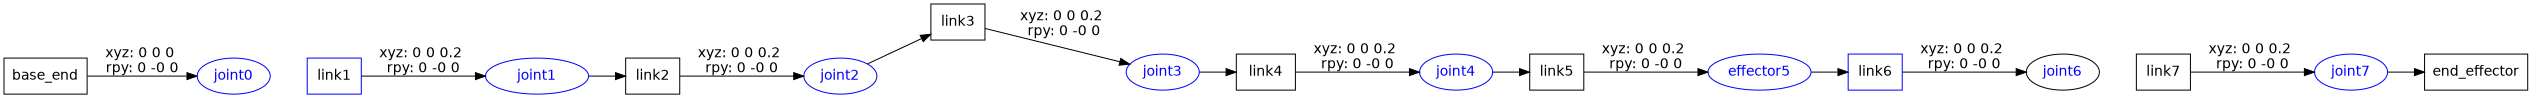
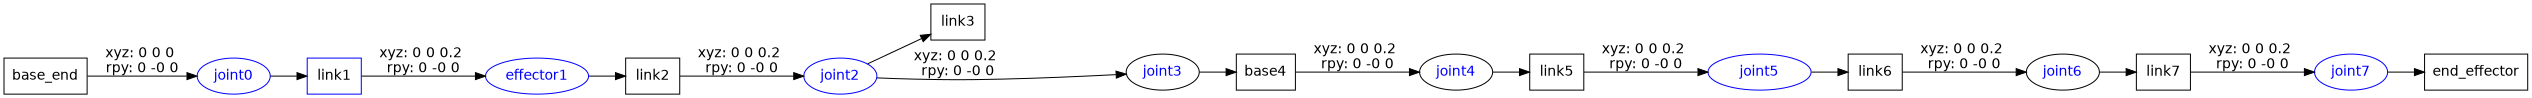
(1052, 45) -> (996, 79)
(1163, 72) -> (1163, 72)
(1266, 72) -> (1266, 72)
(1456, 72) -> (1456, 72)
(1760, 72) -> (1760, 72)
(1875, 72) -> (1875, 72)
none -> (2113, 72)
none -> (284, 76)
(537, 76) -> (537, 76)
